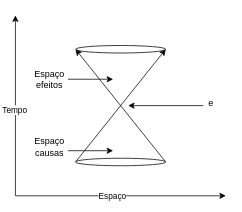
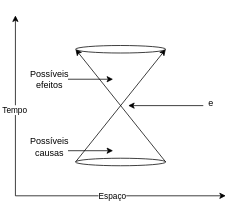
(50, 79) -> (50, 79)
(50, 147) -> (50, 147)
